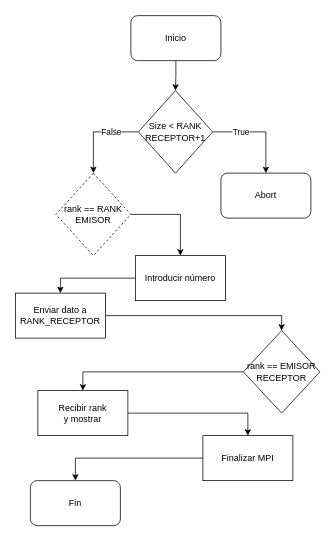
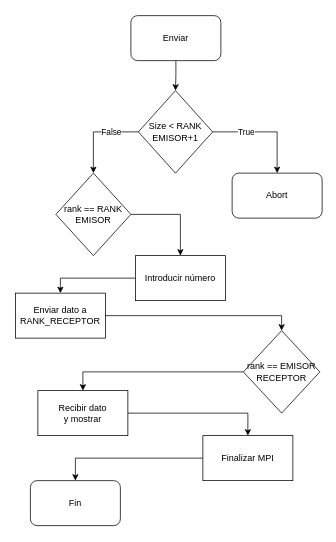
(176, 38) -> (176, 38)
(176, 132) -> (176, 132)
(266, 195) -> (277, 195)
(93, 214) -> (93, 214)
(83, 413) -> (83, 413)
